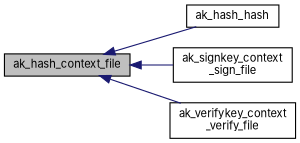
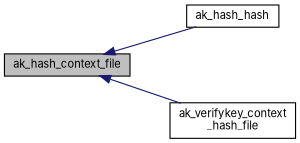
(233, 65) -> none
(233, 121) -> (233, 121)
